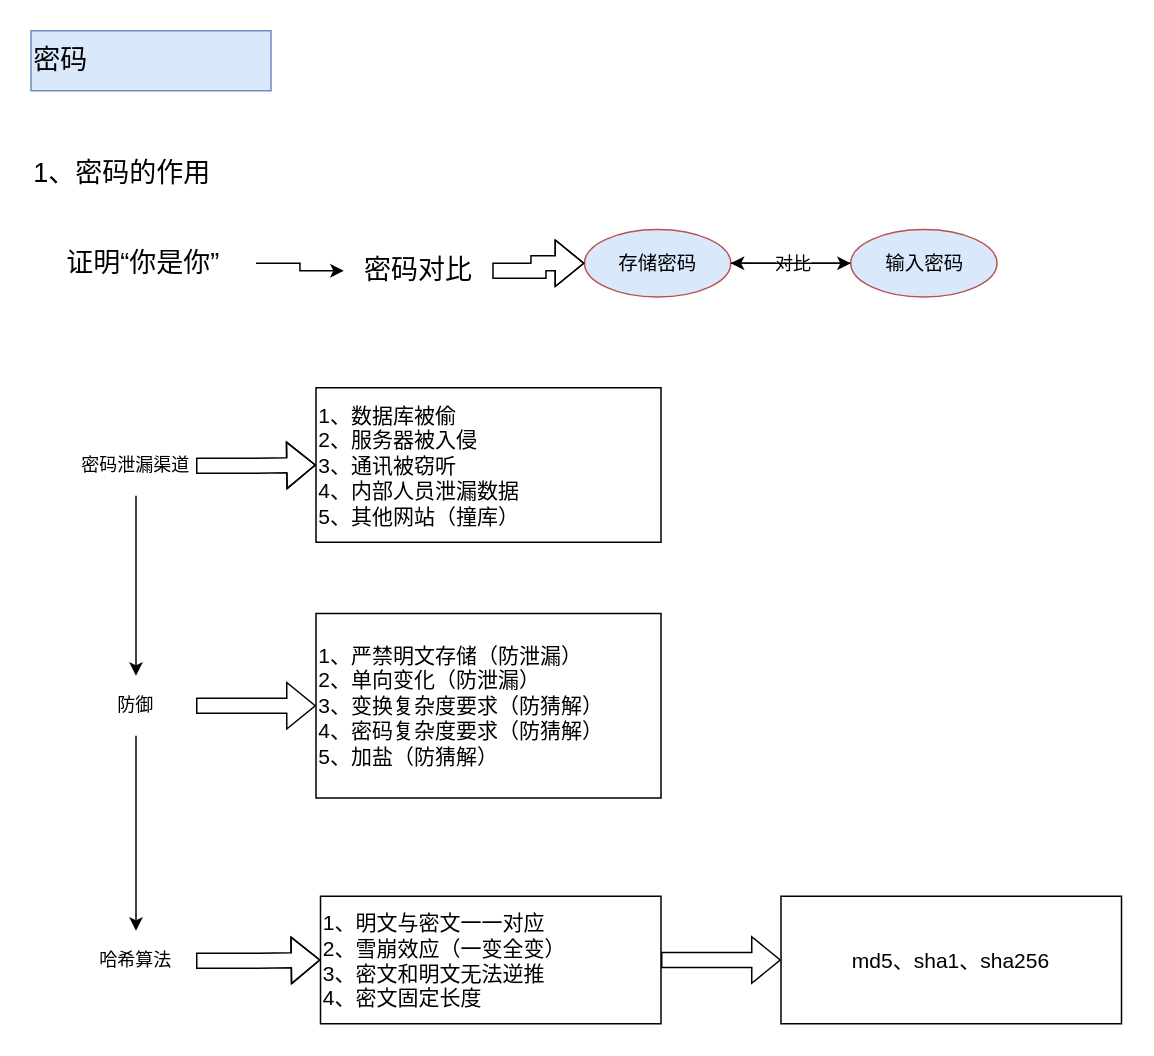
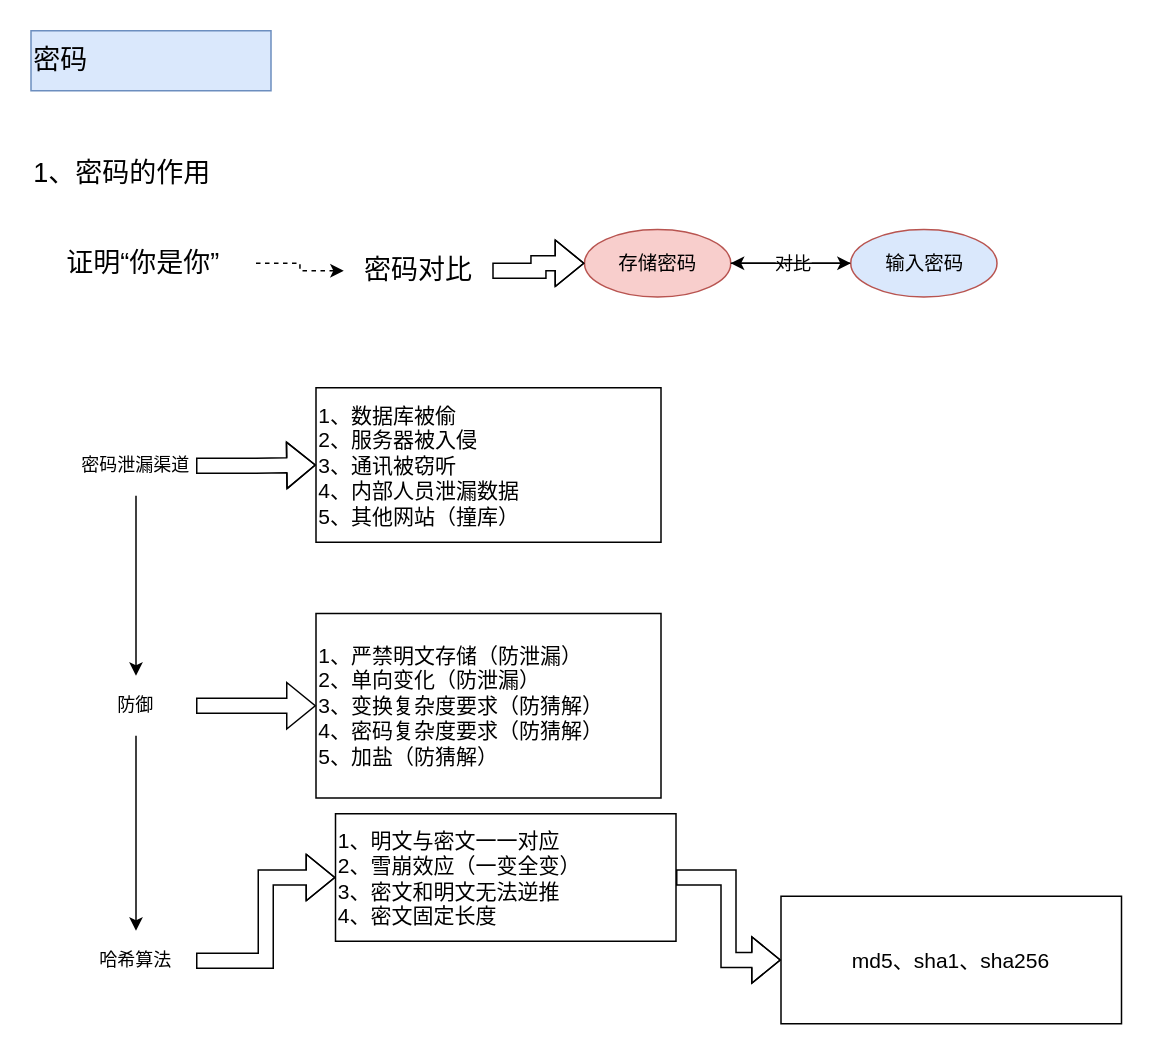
(298, 263) -> (298, 263)
(657, 263) -> (657, 263)
(491, 960) -> (506, 878)
